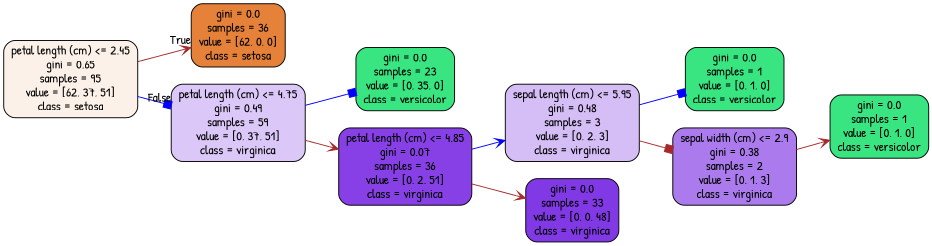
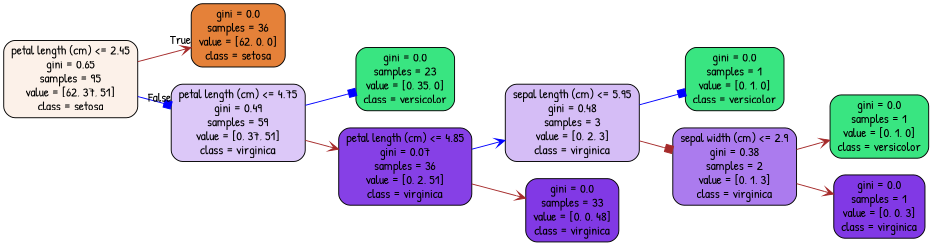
none -> (879, 207)
